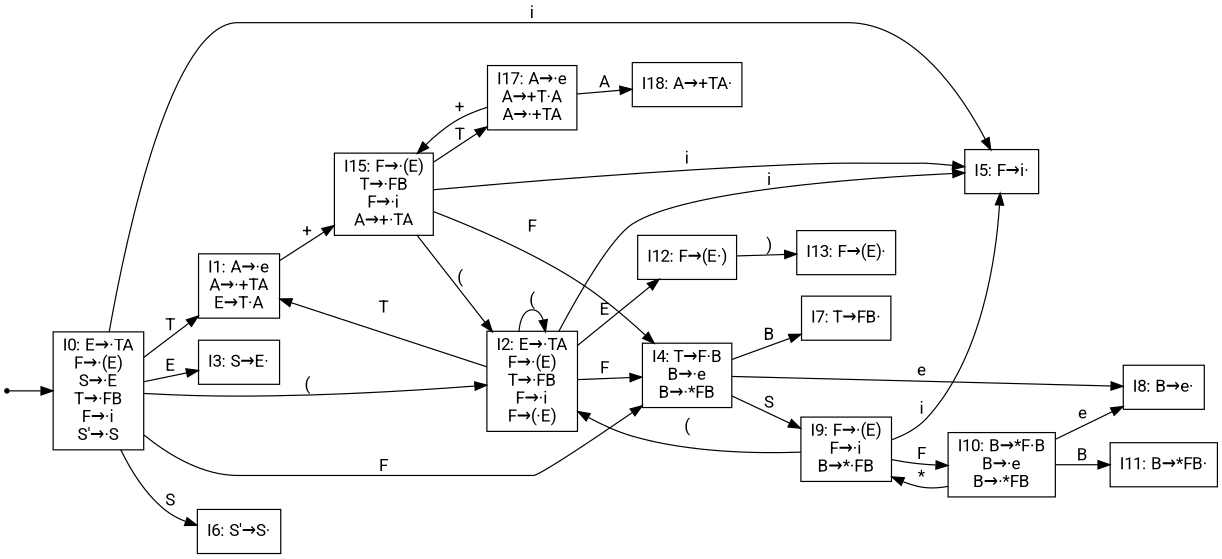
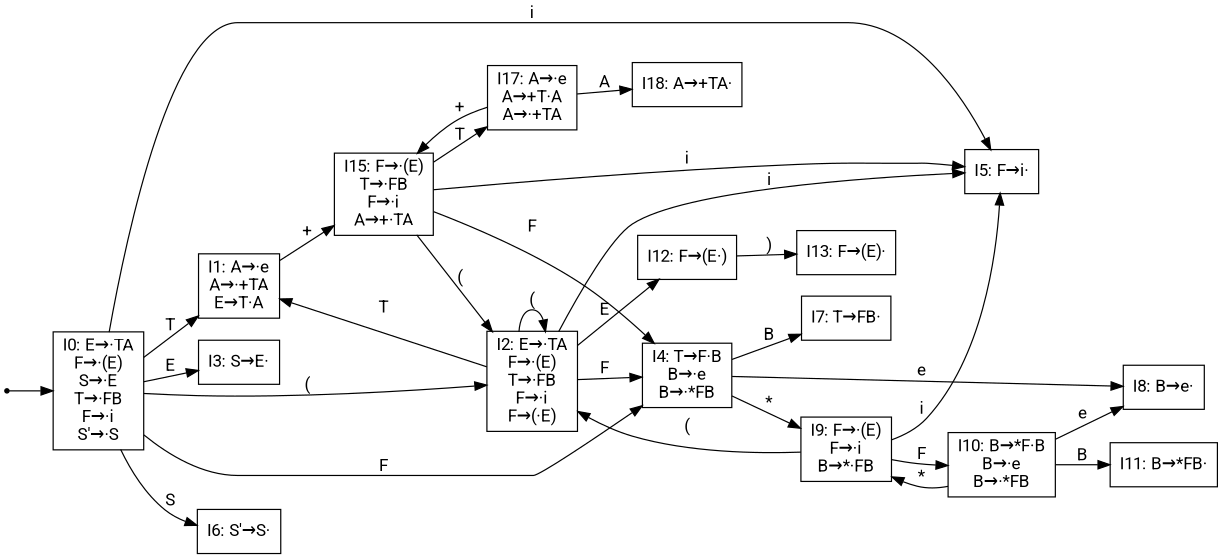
(769, 403) -> (769, 403)
